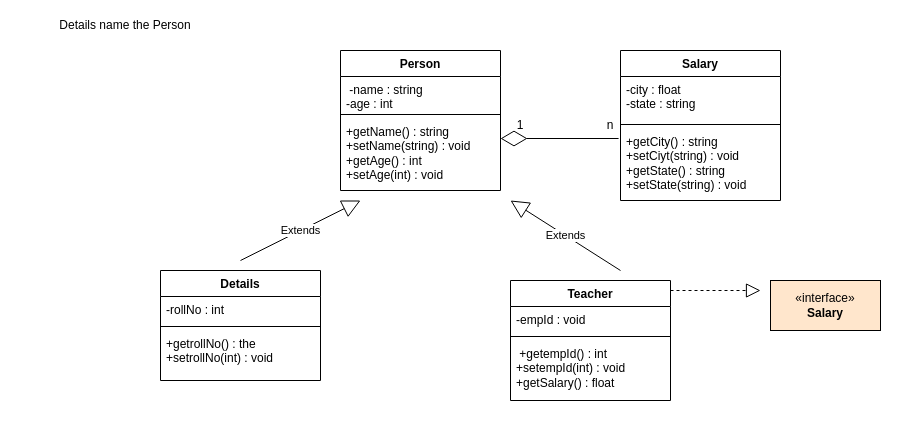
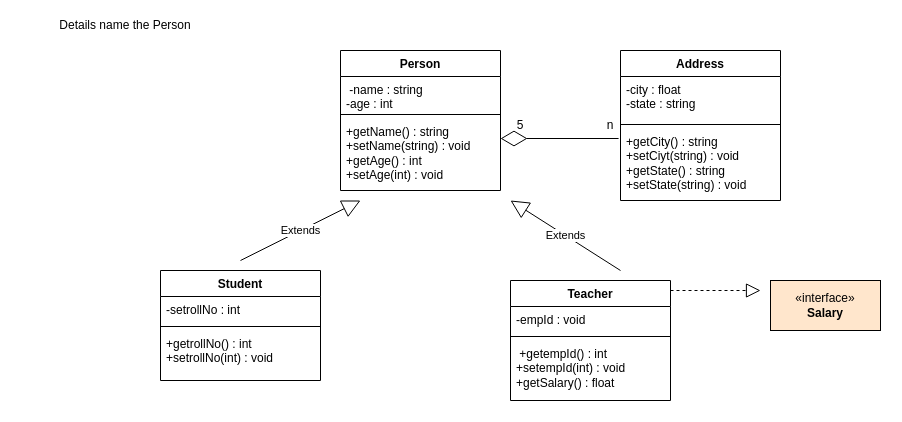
(701, 65) -> (701, 65)
(521, 126) -> (521, 126)
(241, 285) -> (241, 285)
(201, 311) -> (211, 311)
(230, 352) -> (230, 352)
